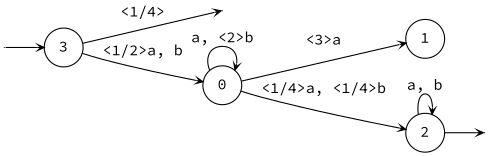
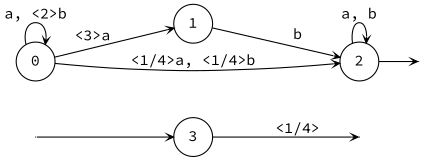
none -> (273, 42)
(139, 68) -> none
